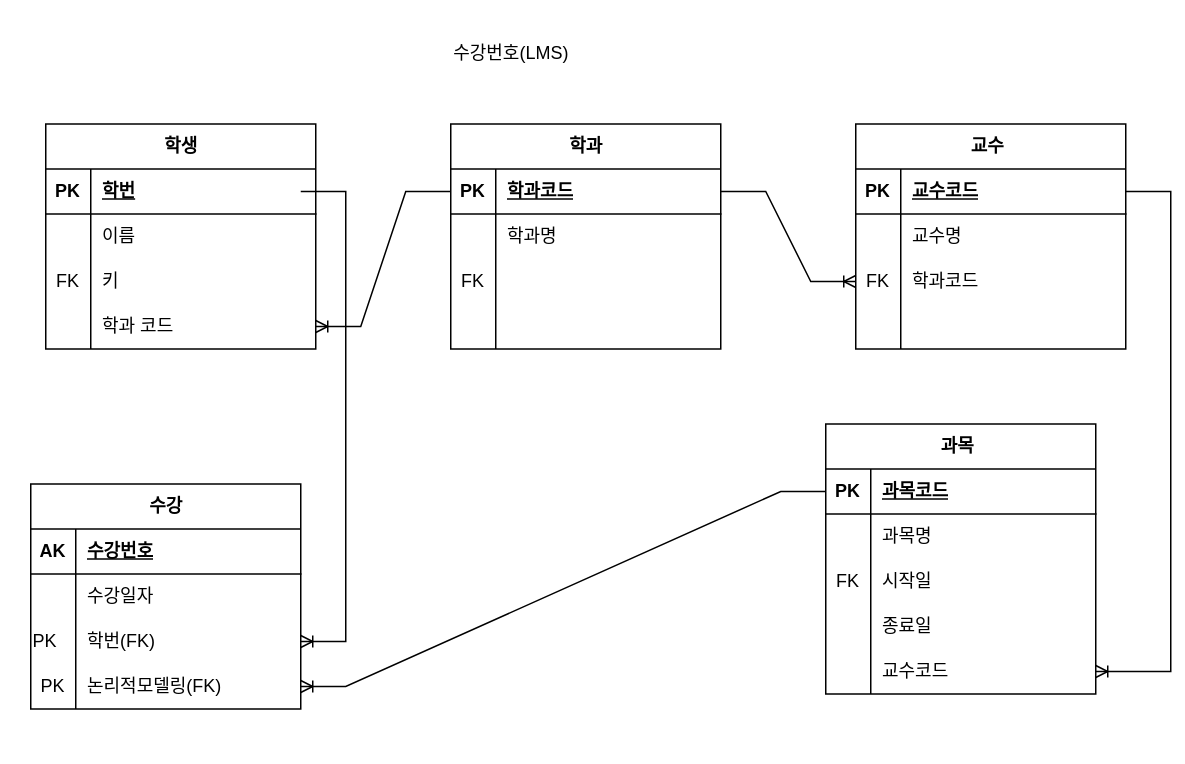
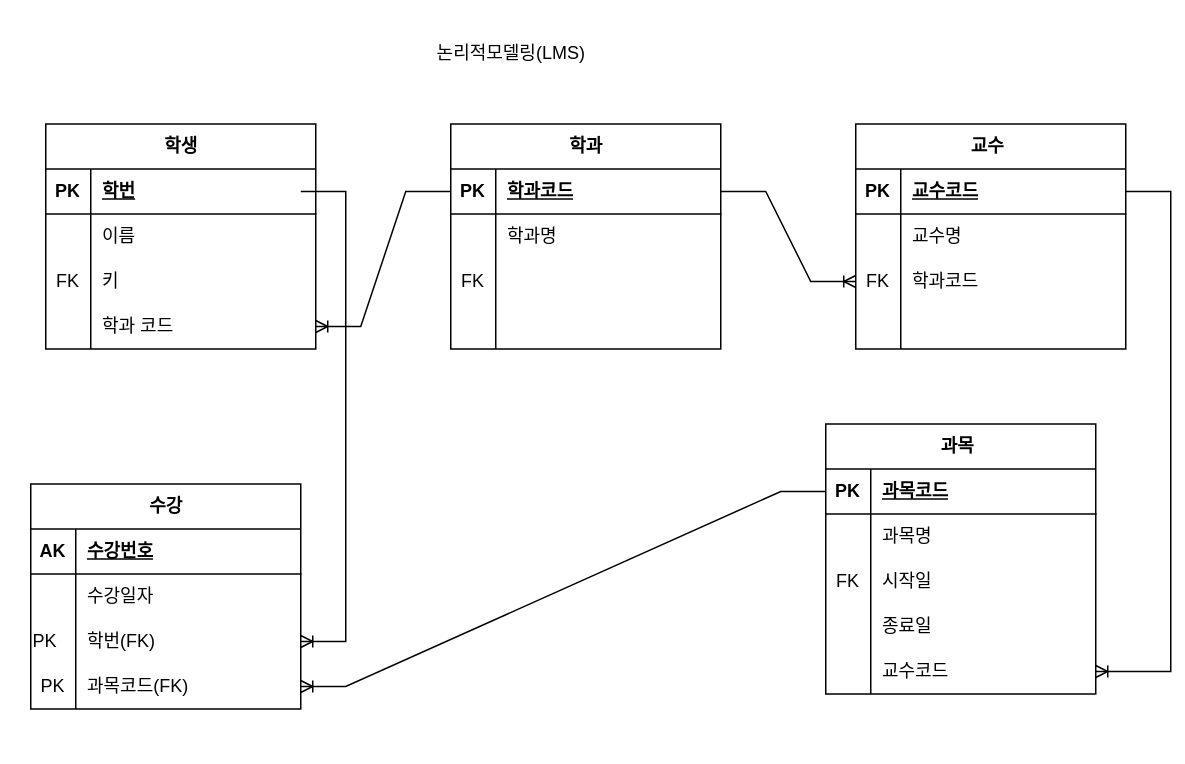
(512, 53) -> (512, 53)
(162, 686) -> (144, 686)
